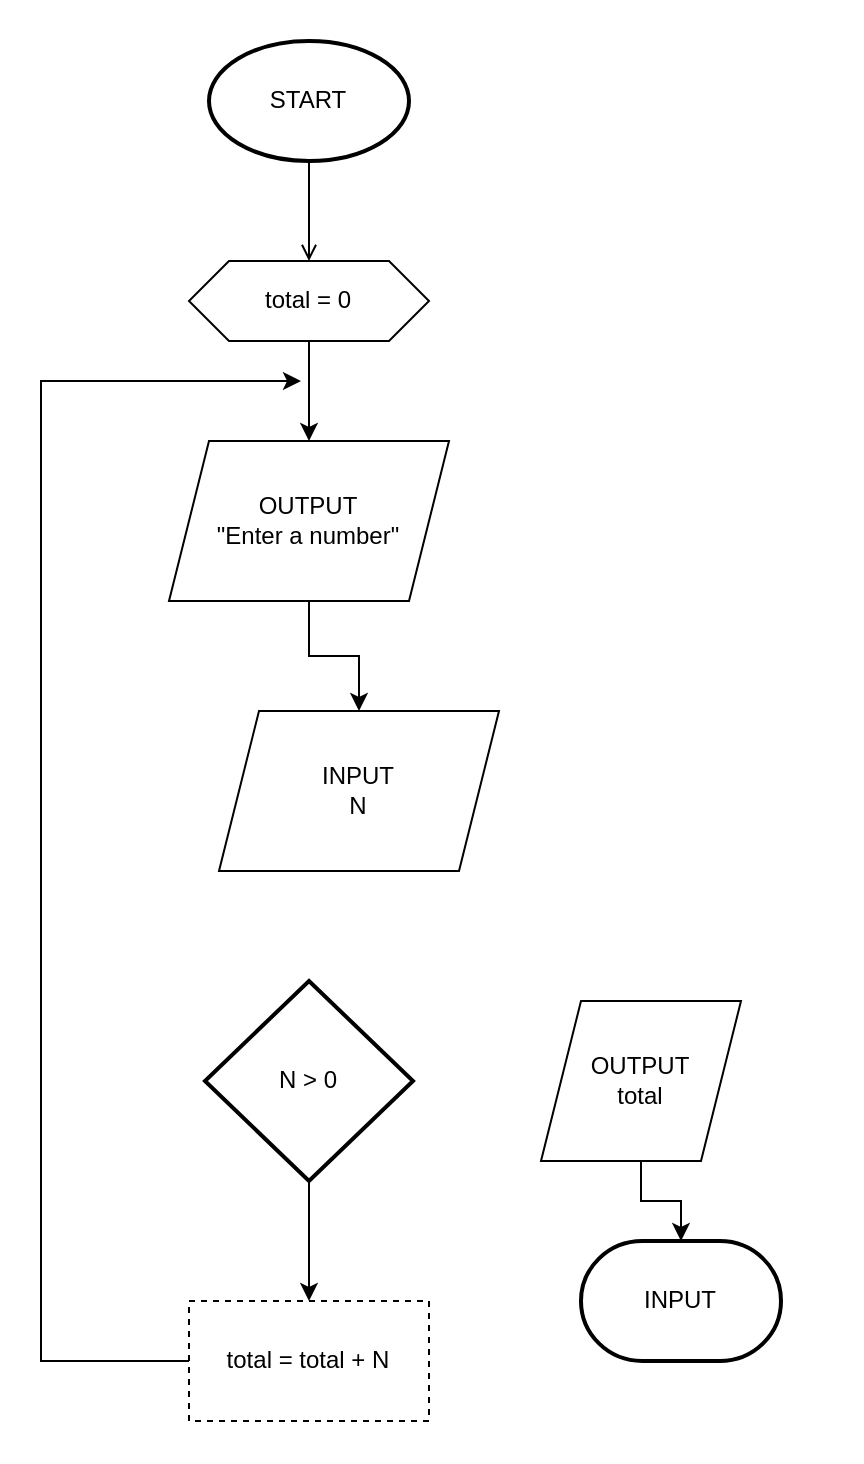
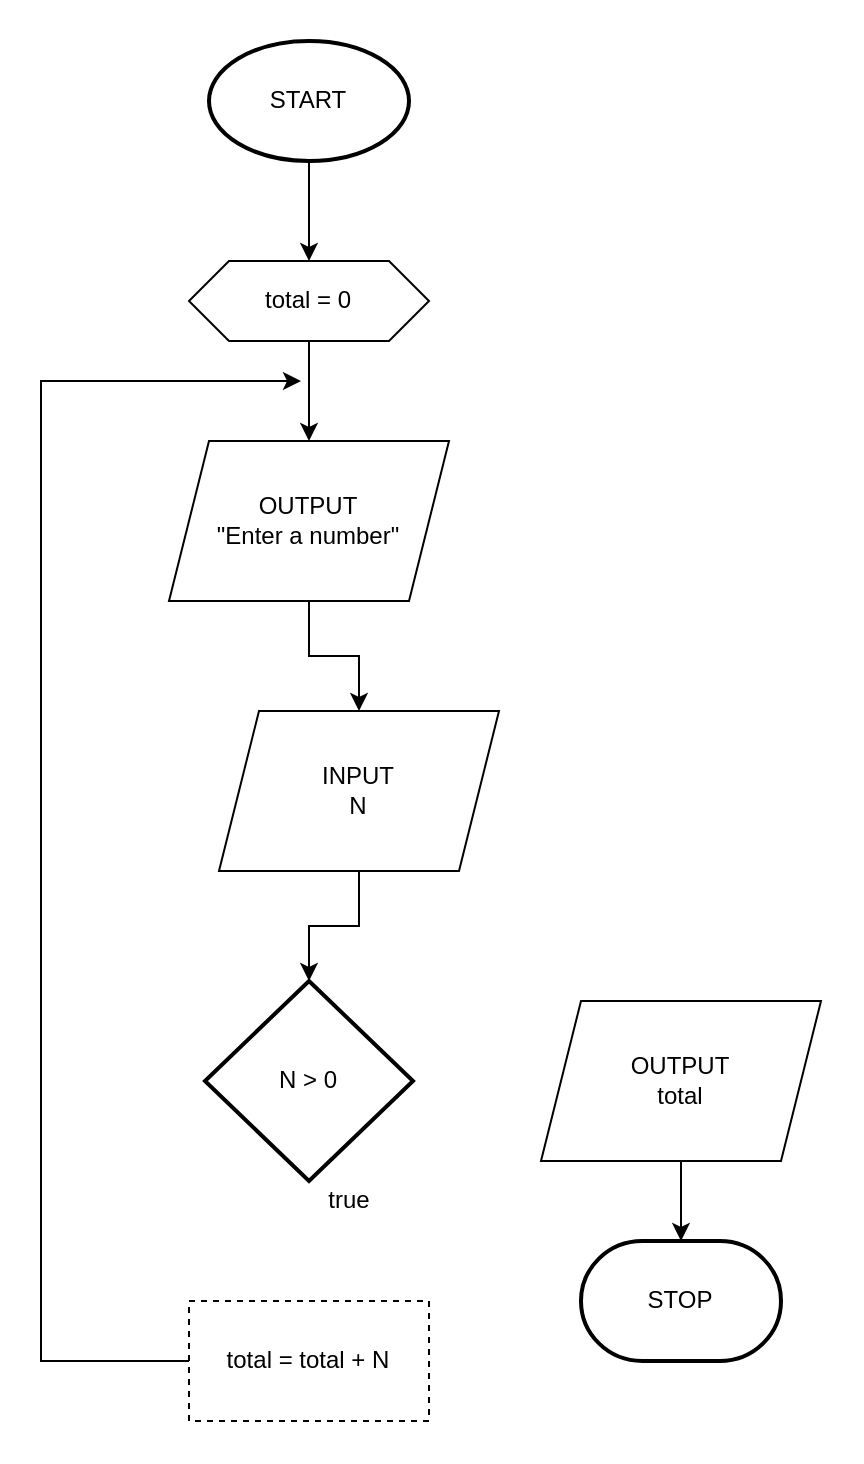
(309, 249) -> (309, 246)
none -> (341, 926)
(641, 1081) -> (681, 1081)
none -> (349, 1201)
(309, 1234) -> none
(681, 1301) -> (681, 1301)
